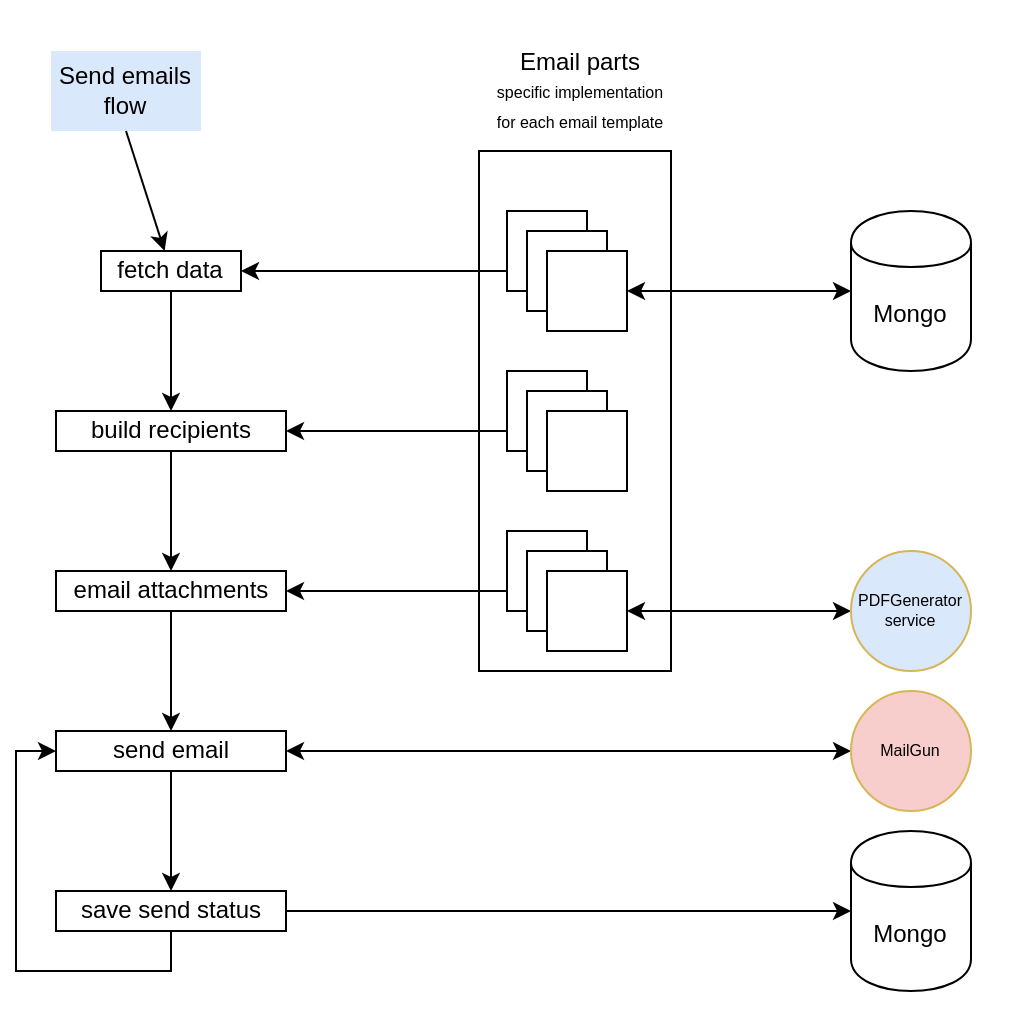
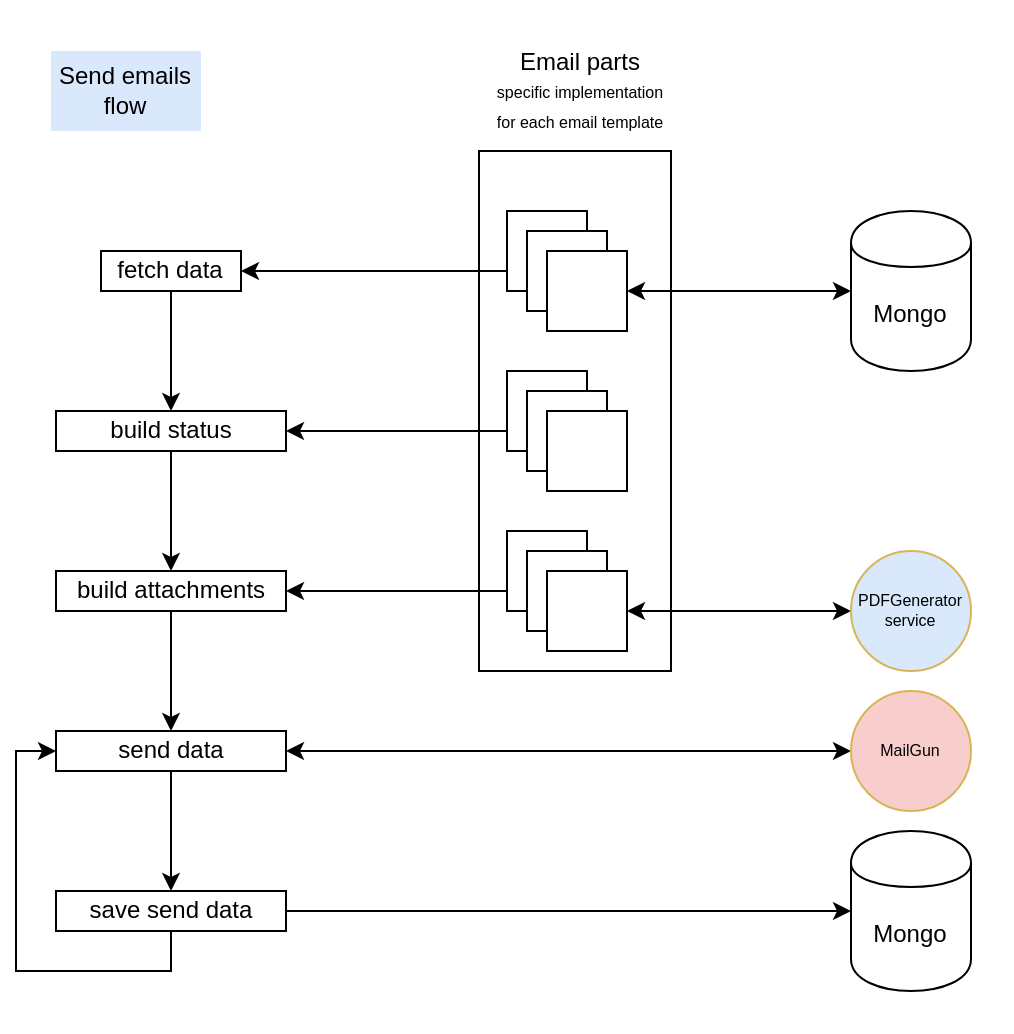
(143, 184) -> none
(172, 431) -> (172, 431)
(172, 591) -> (172, 591)
(172, 751) -> (172, 751)
(172, 911) -> (172, 911)
